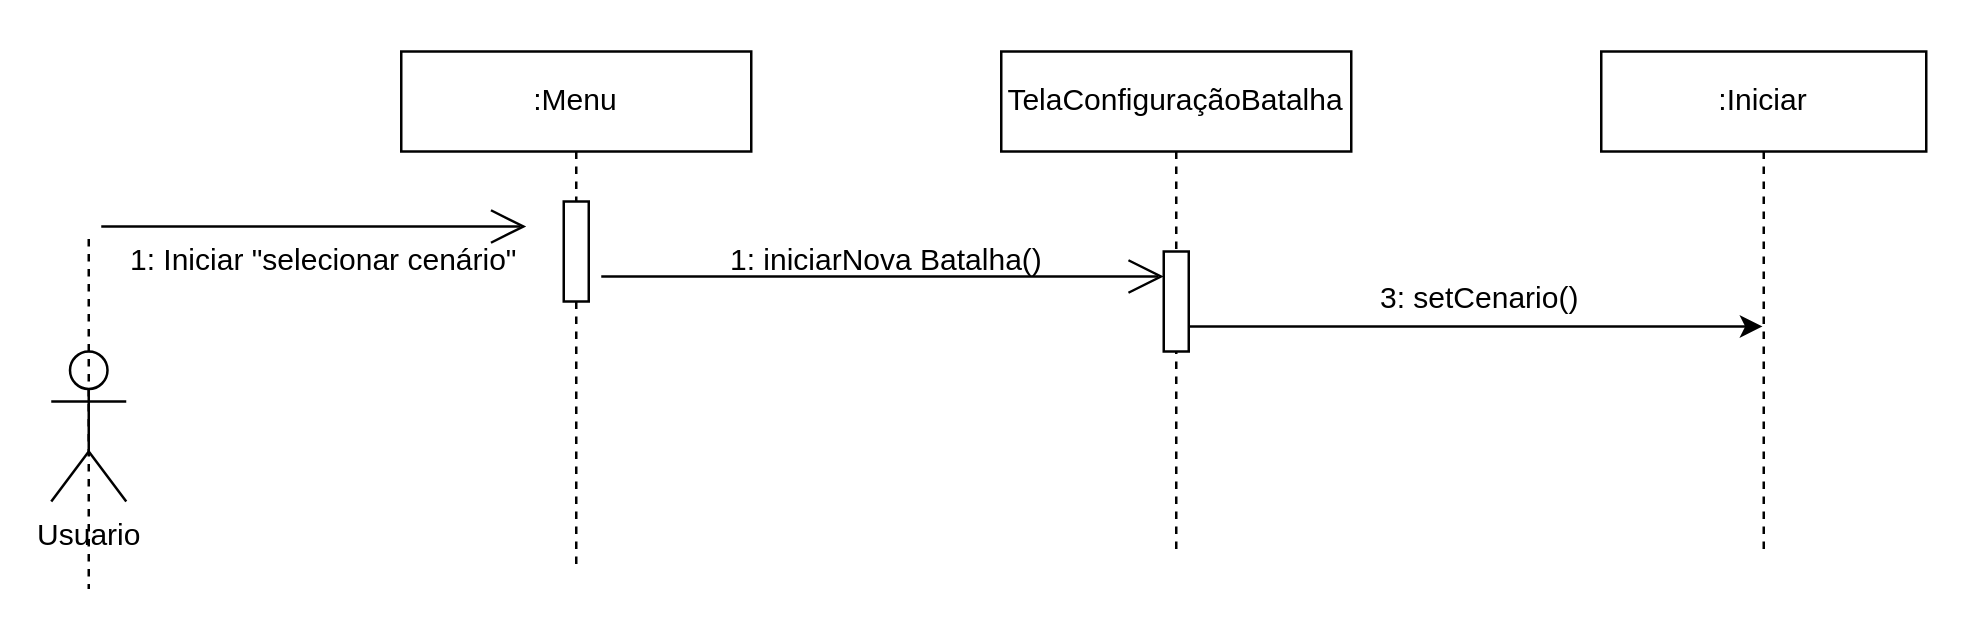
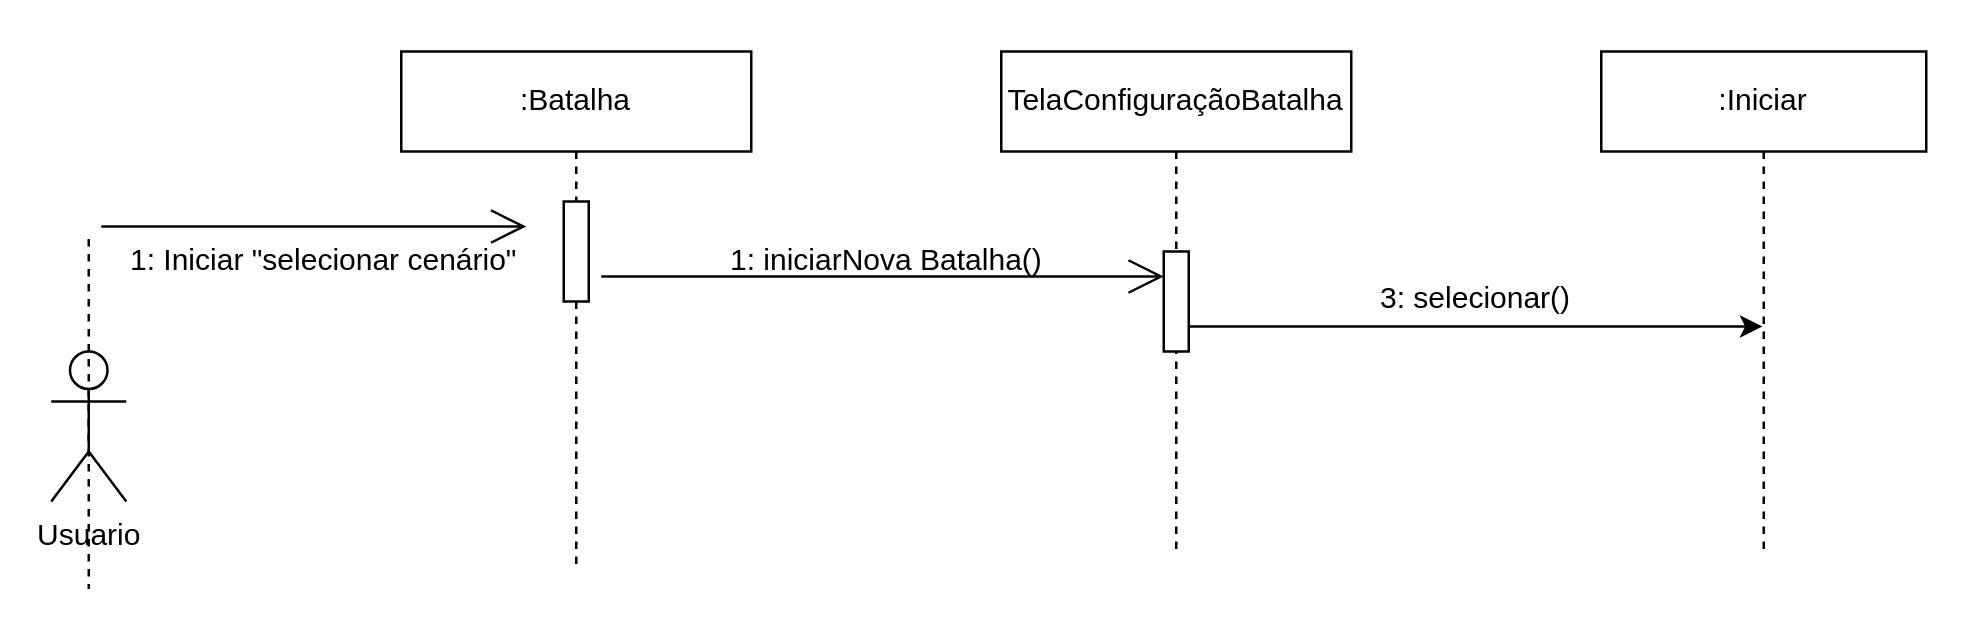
(576, 101) -> (576, 101)
(1496, 299) -> (1492, 299)
